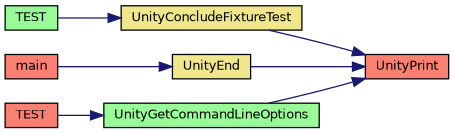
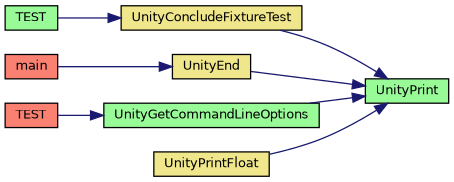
(407, 67) -> (407, 91)
none -> (212, 164)
